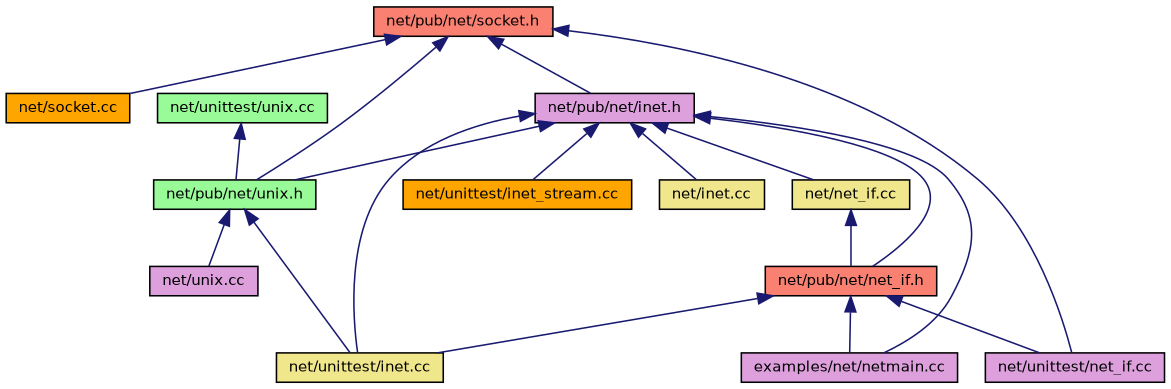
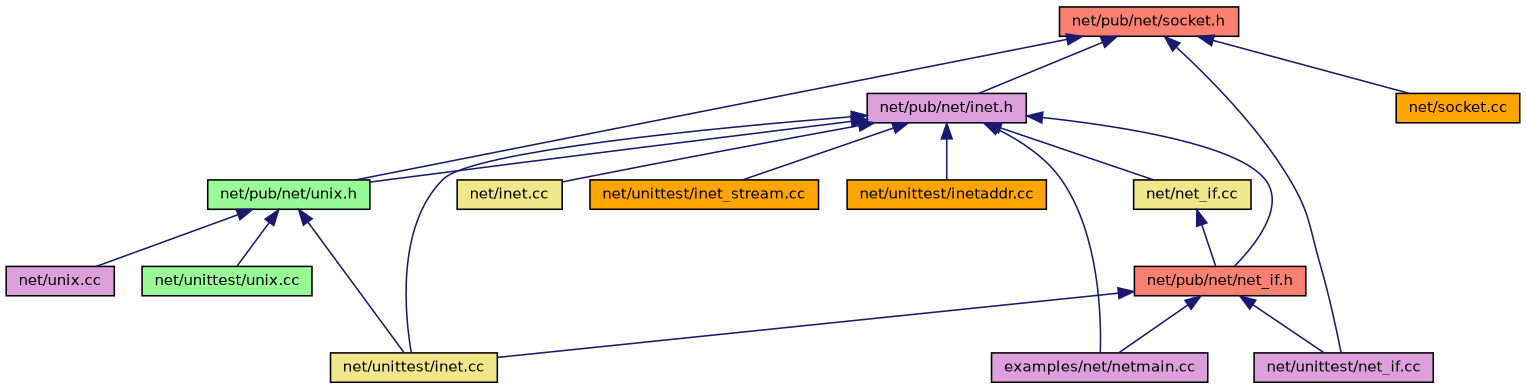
(238, 159) -> (253, 244)
none -> (947, 195)
